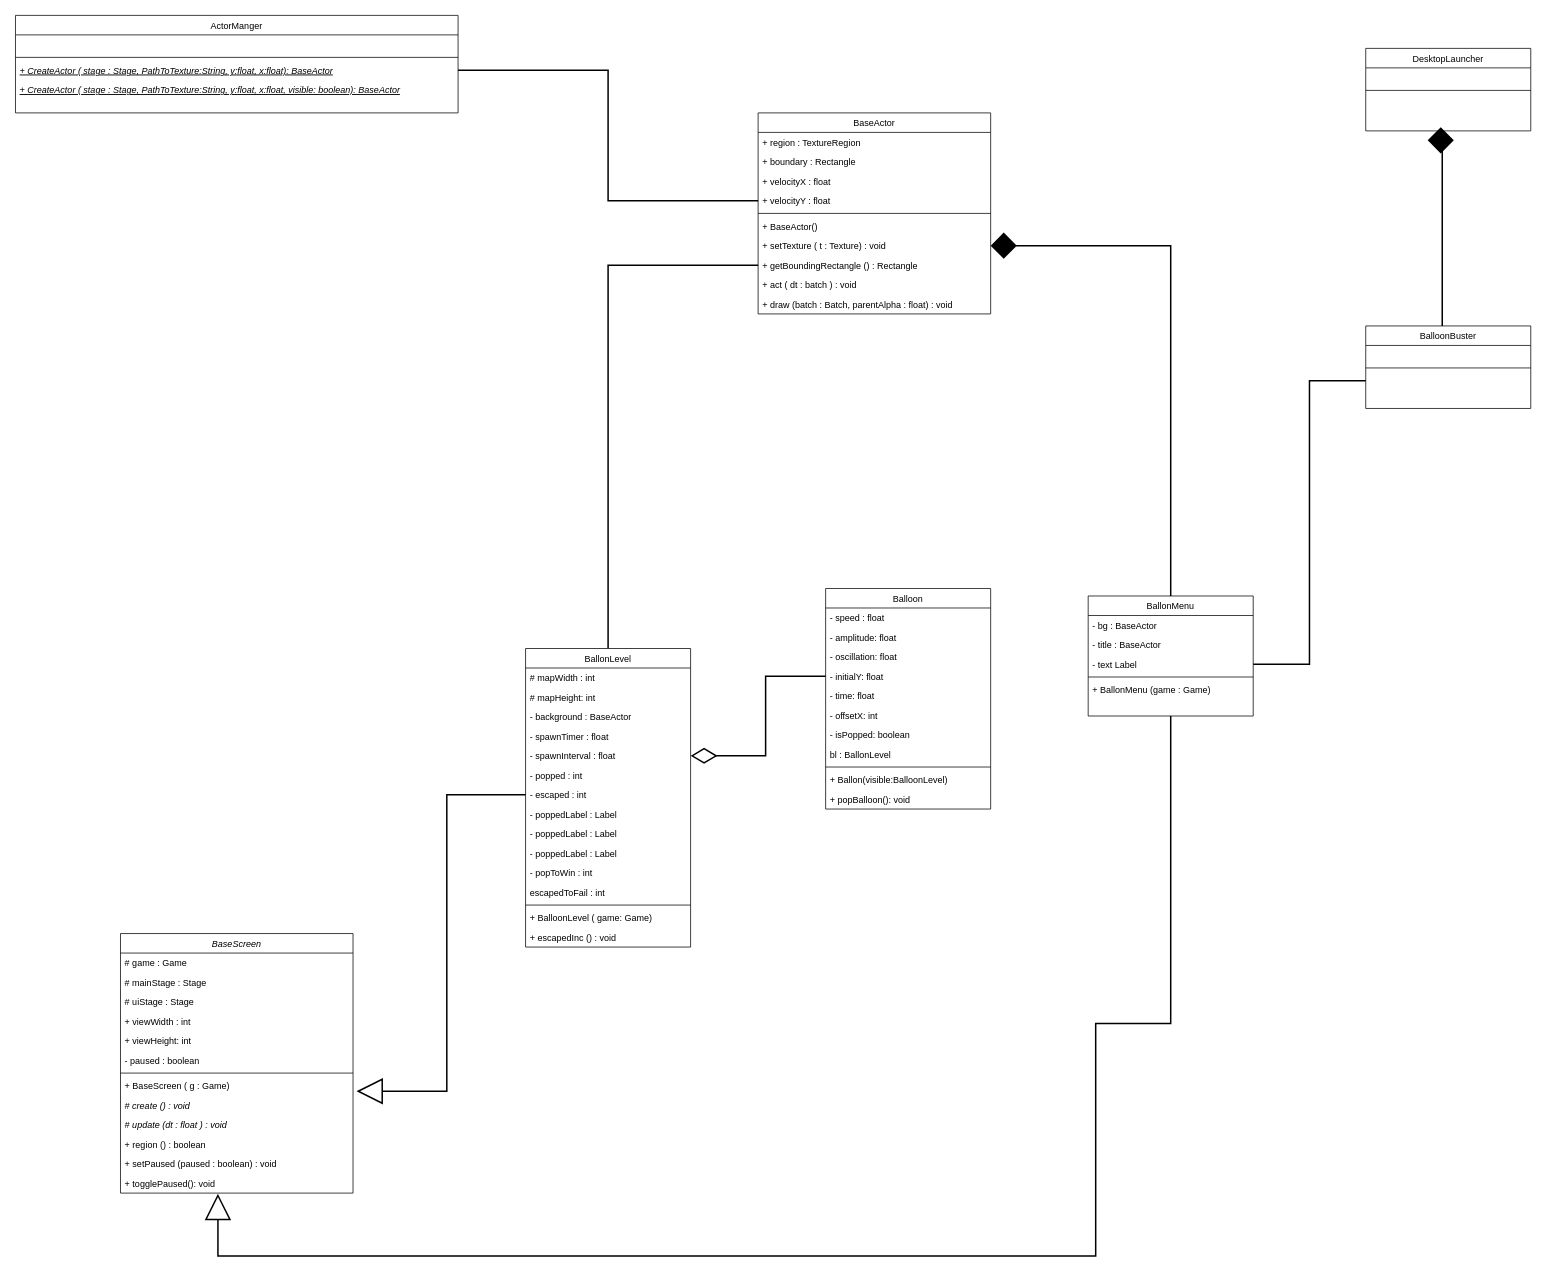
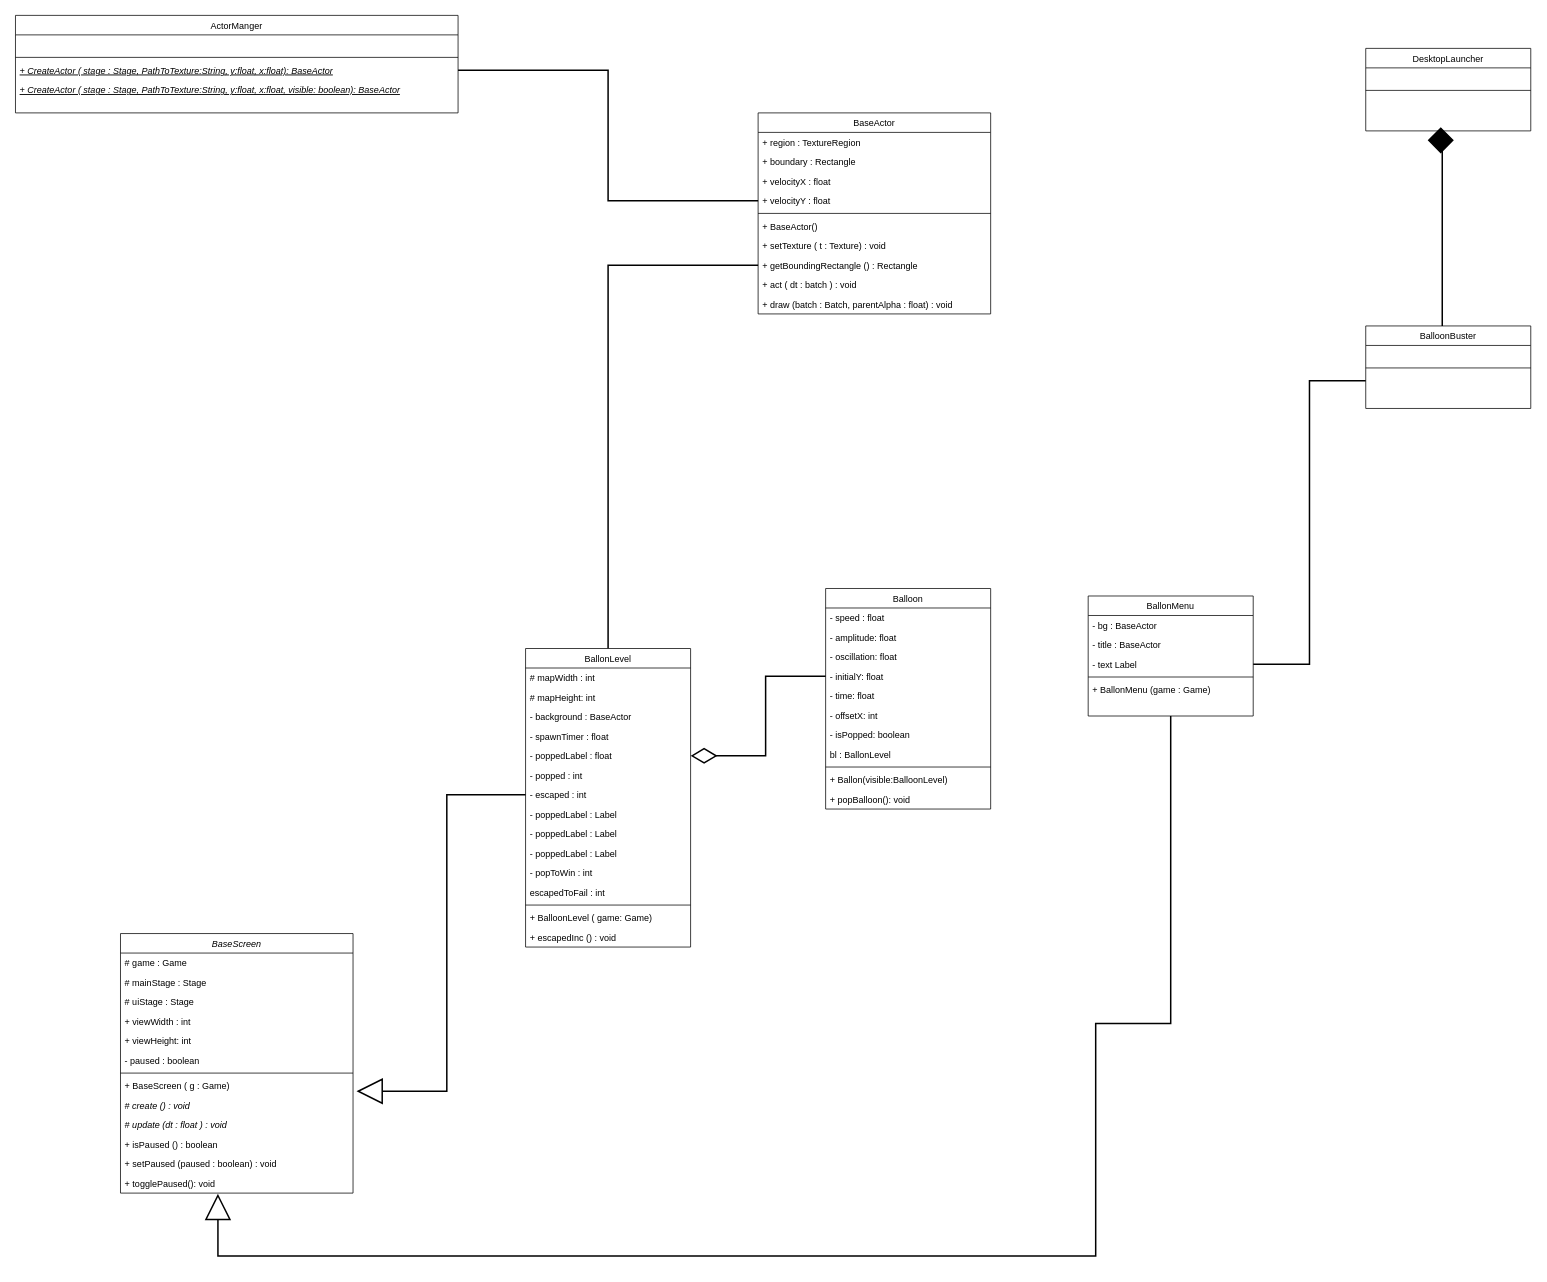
(1170, 344) -> none
(580, 756) -> (575, 756)
(169, 1145) -> (174, 1145)
